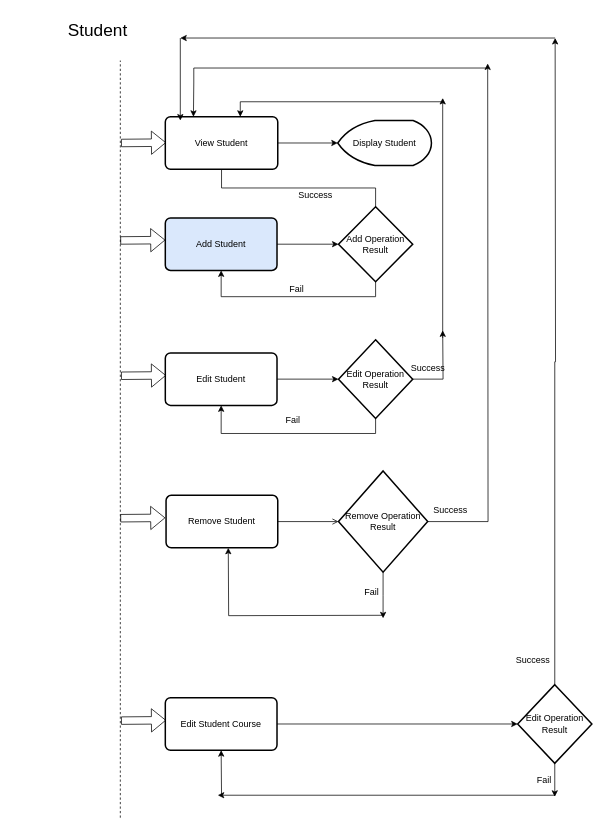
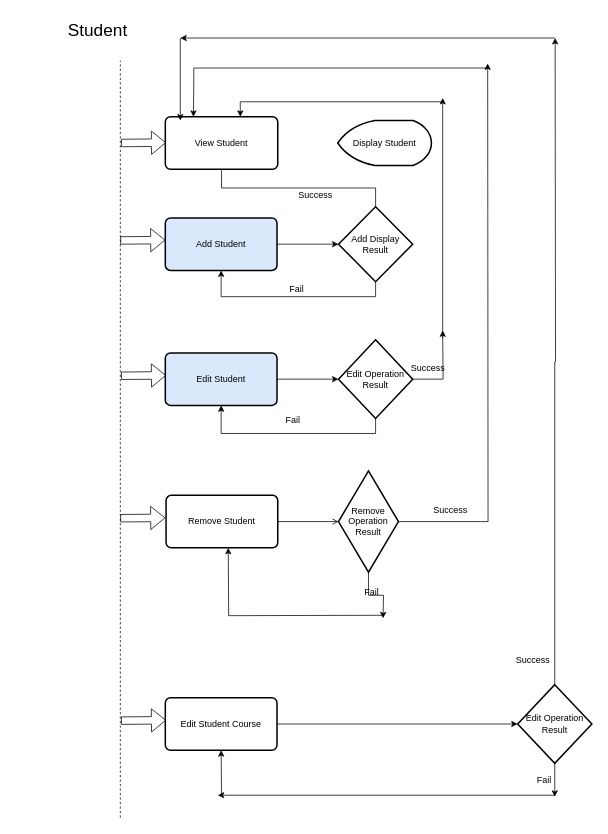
(331, 143) -> none
(376, 244) -> (376, 244)
(221, 379) -> (221, 379)
(383, 522) -> (369, 522)
